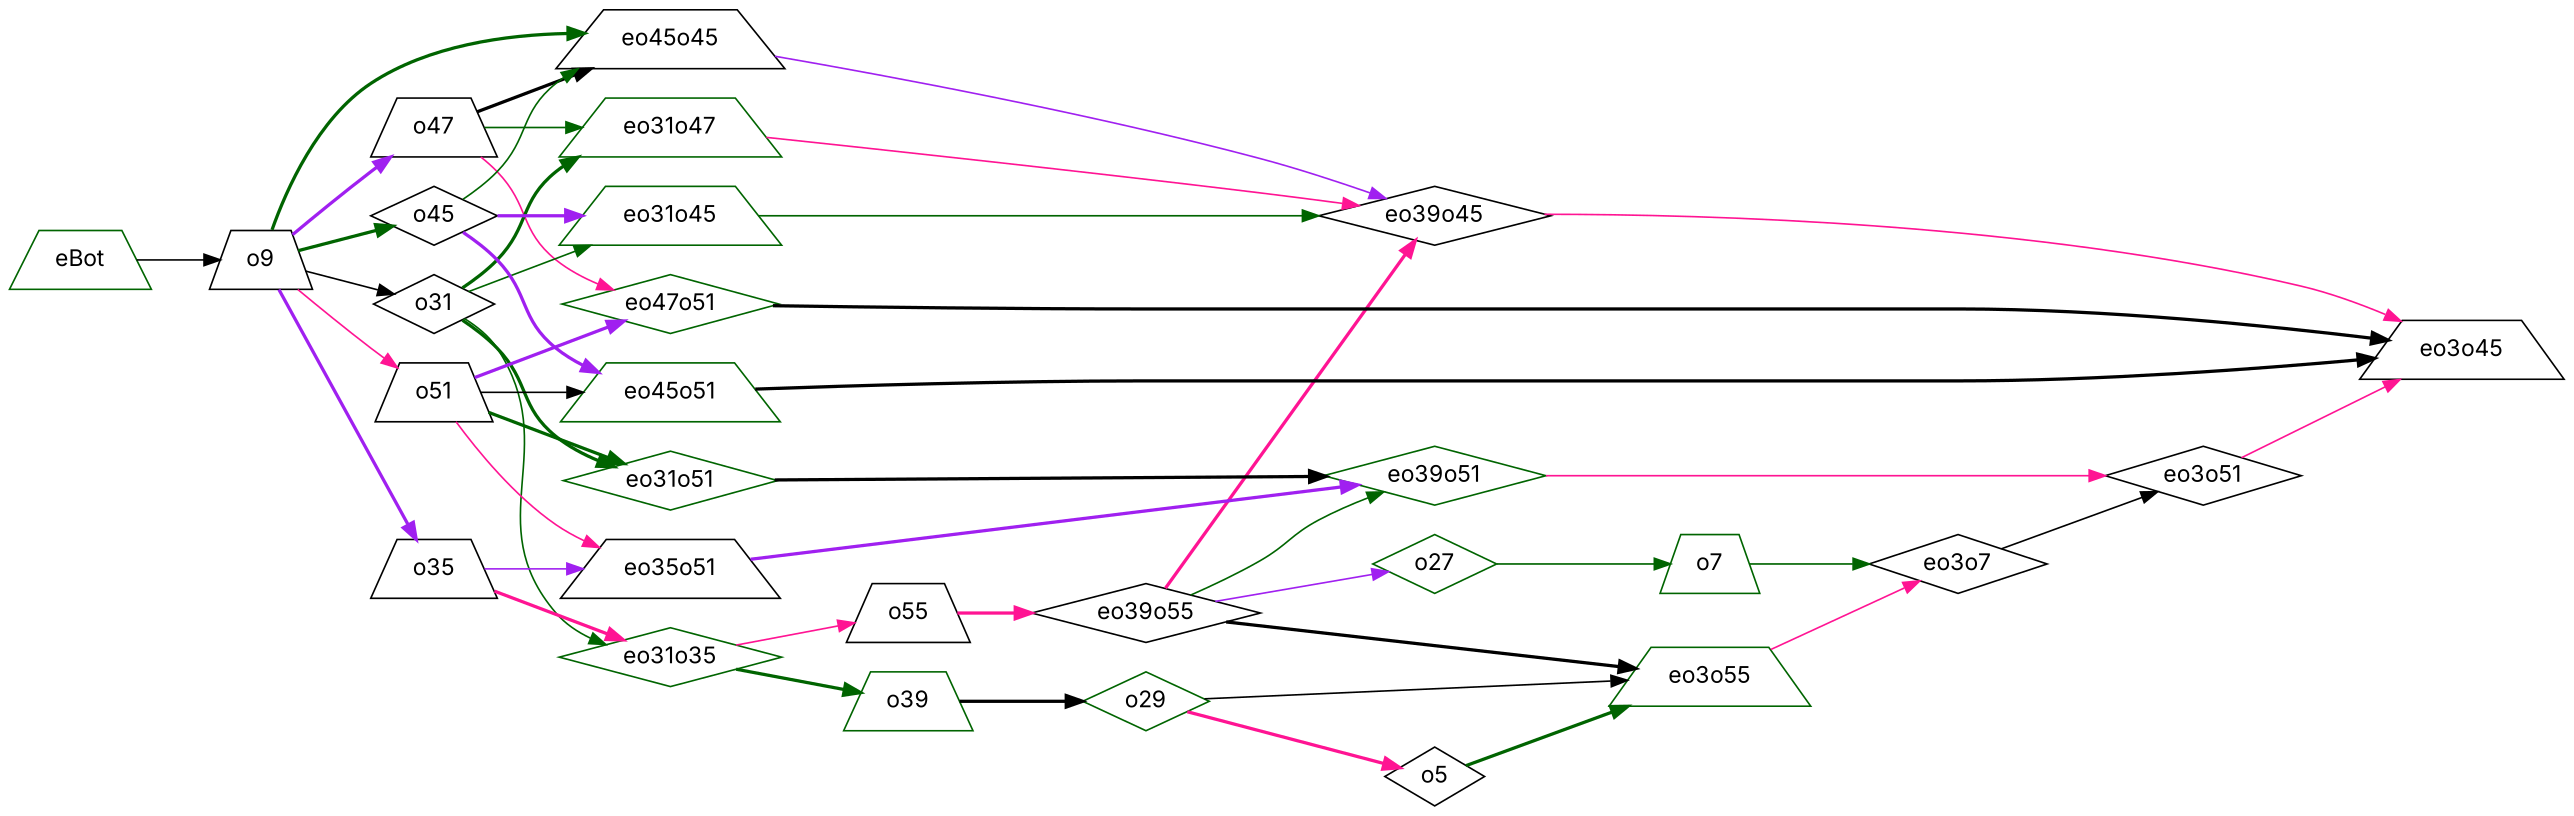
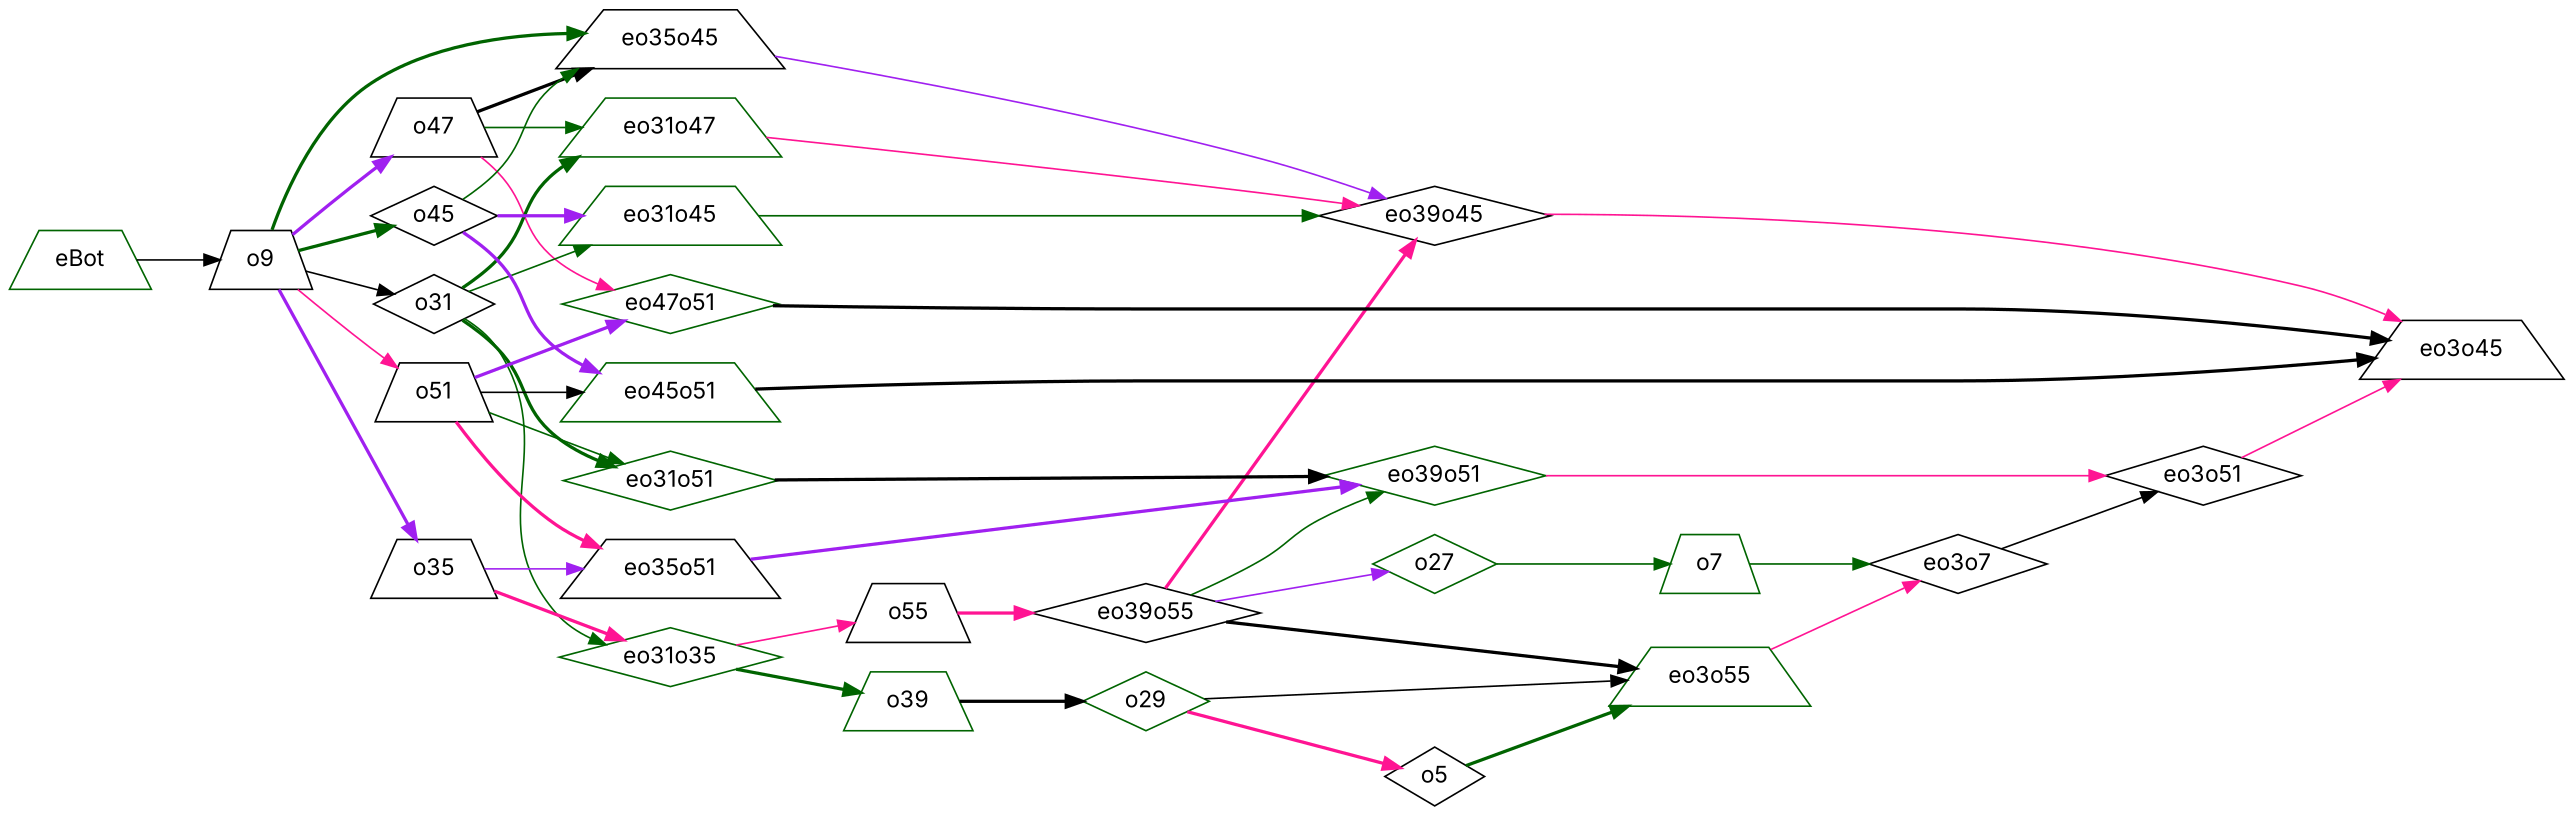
(670, 39) -> (670, 39)
(533, 429) -> (533, 429)
(510, 486) -> (510, 486)
